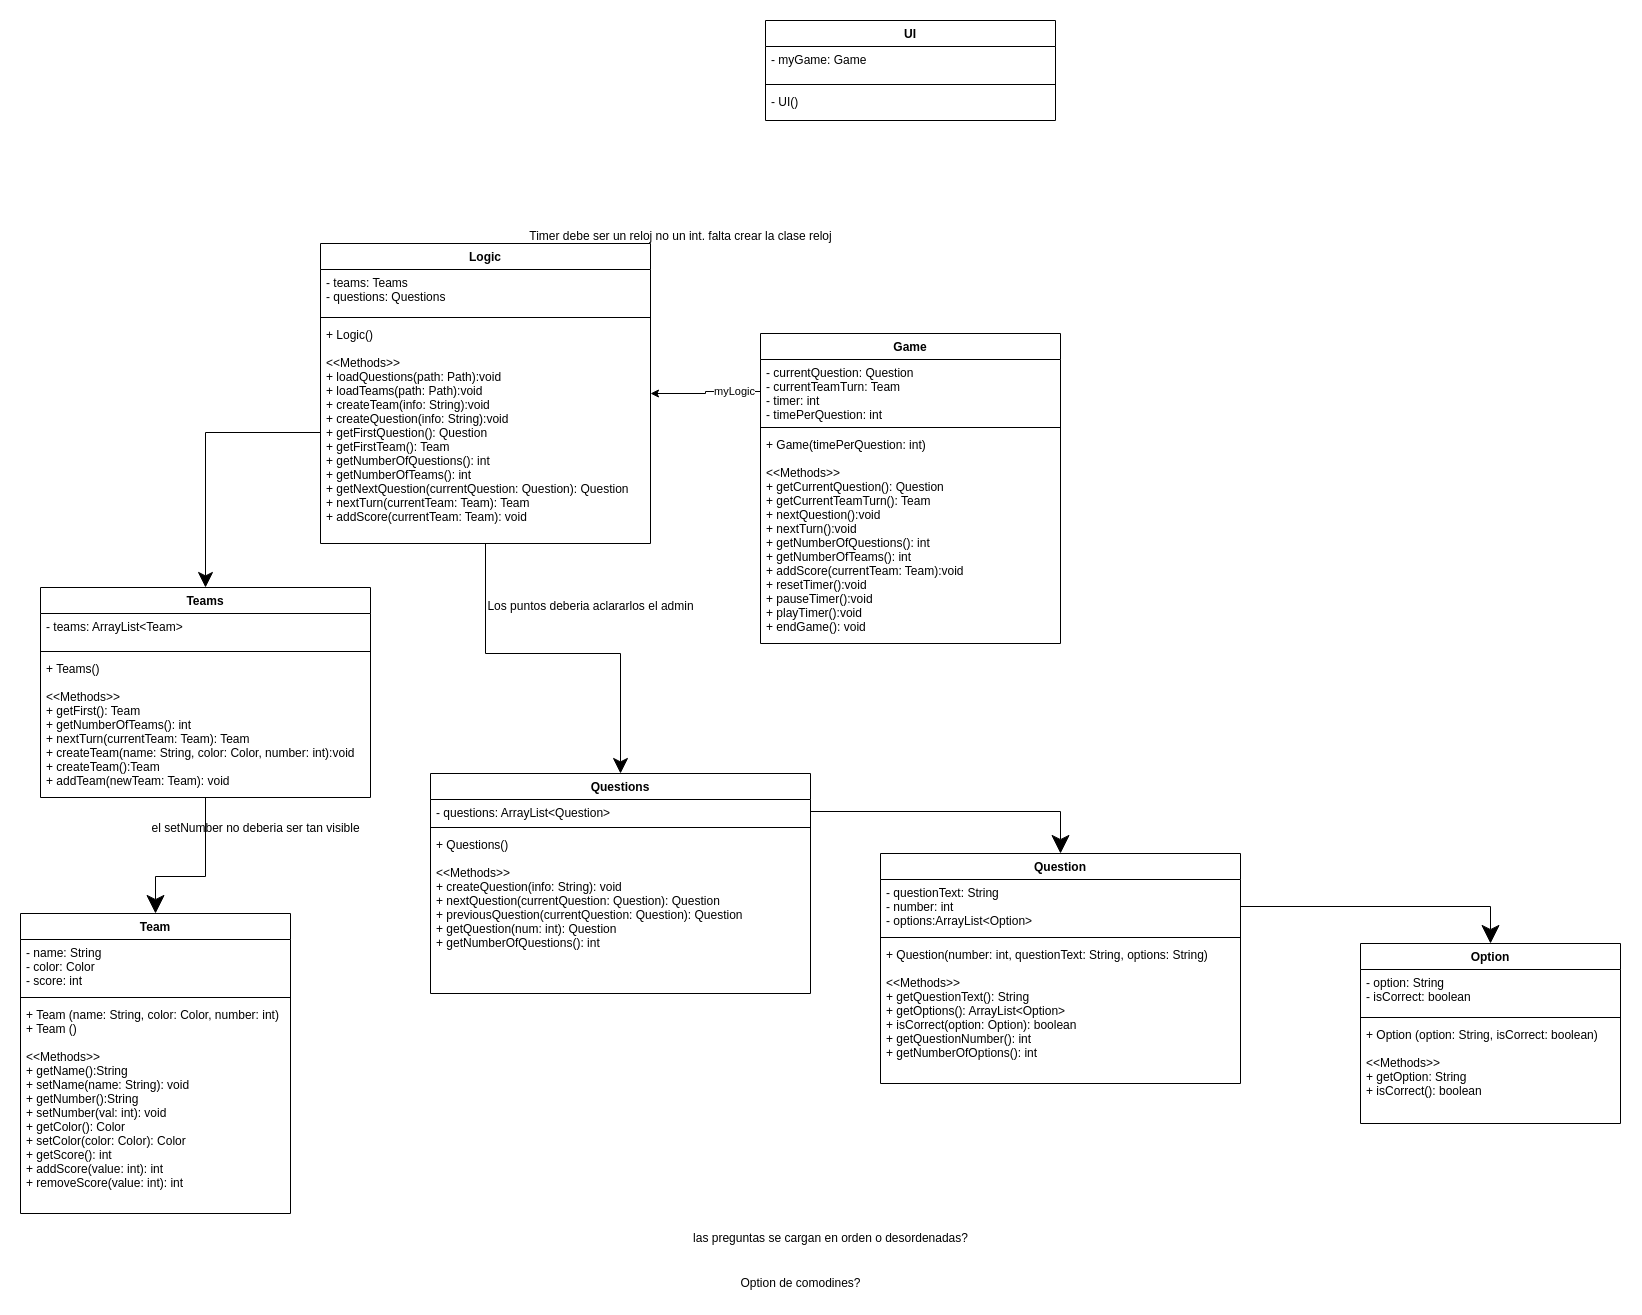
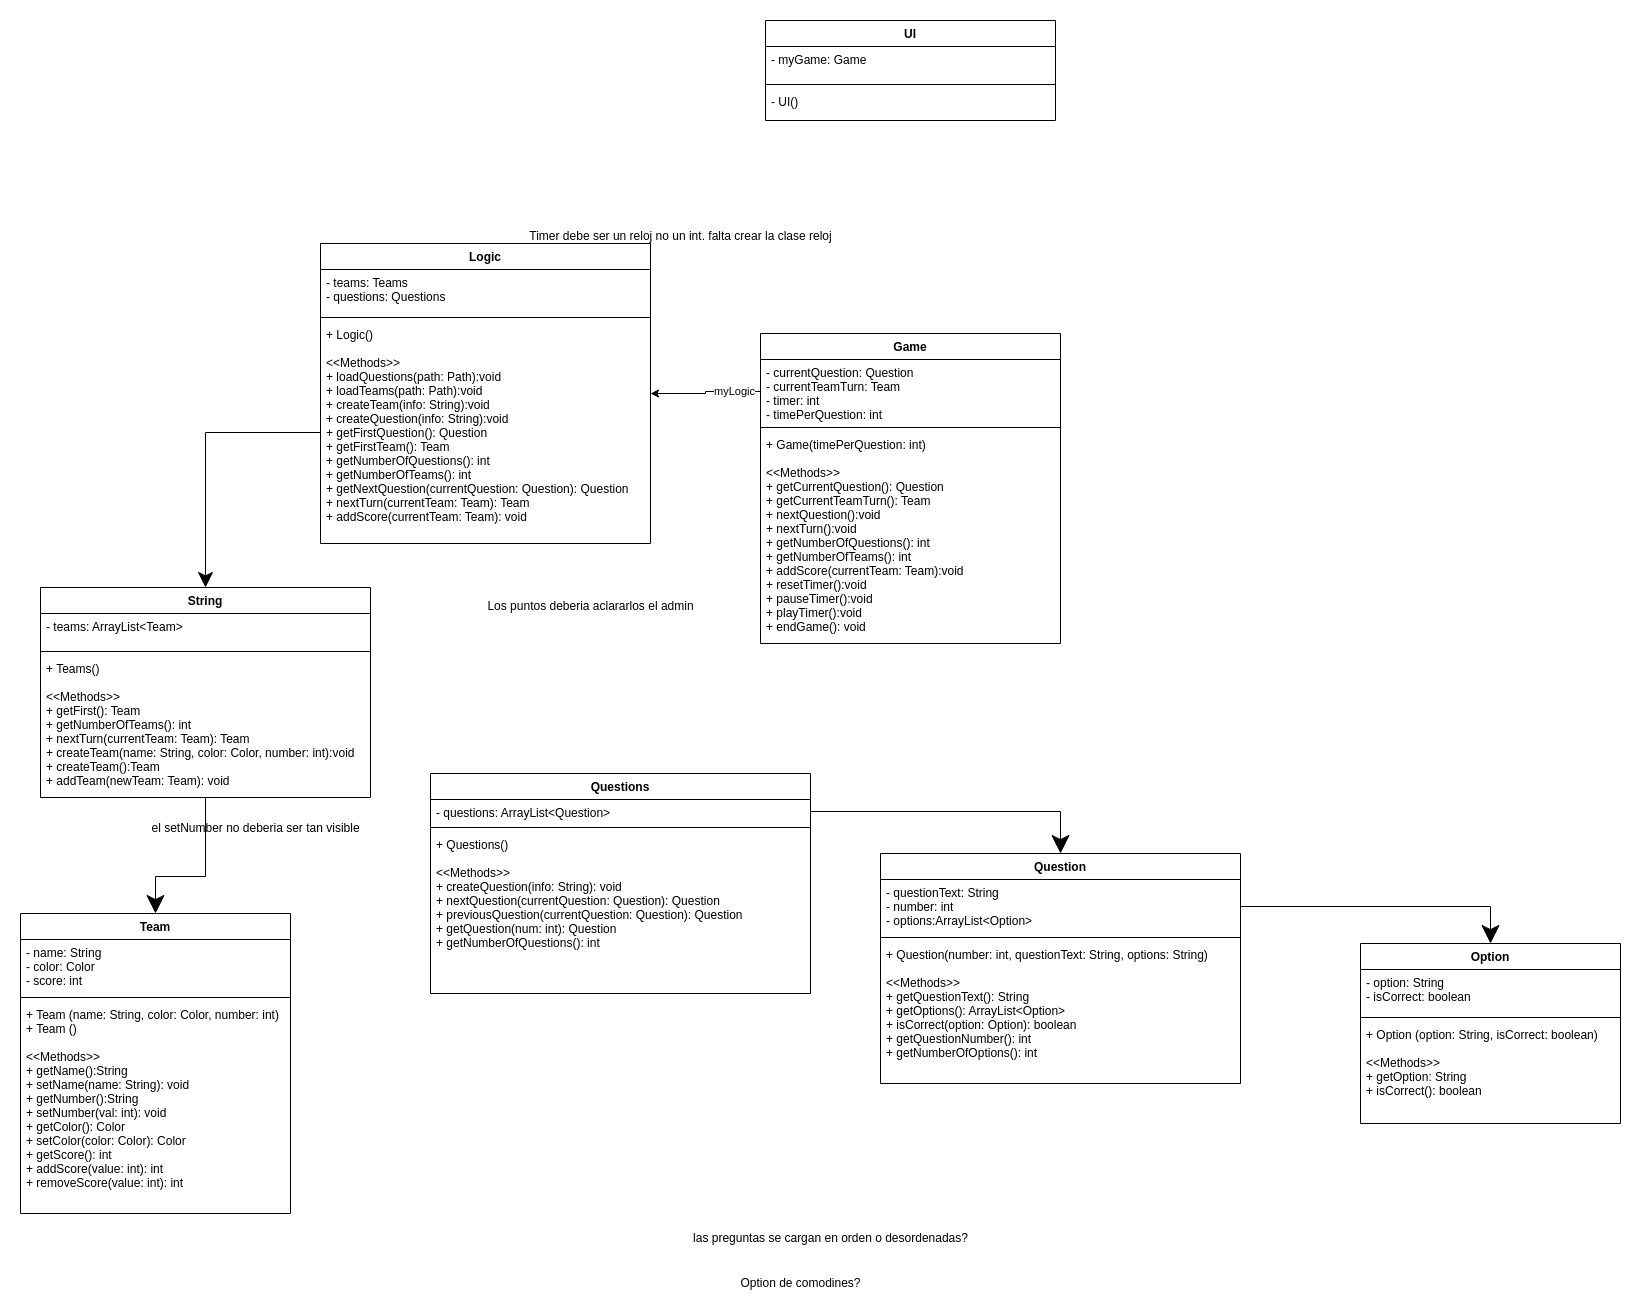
(205, 601) -> (205, 601)
(553, 654) -> none
